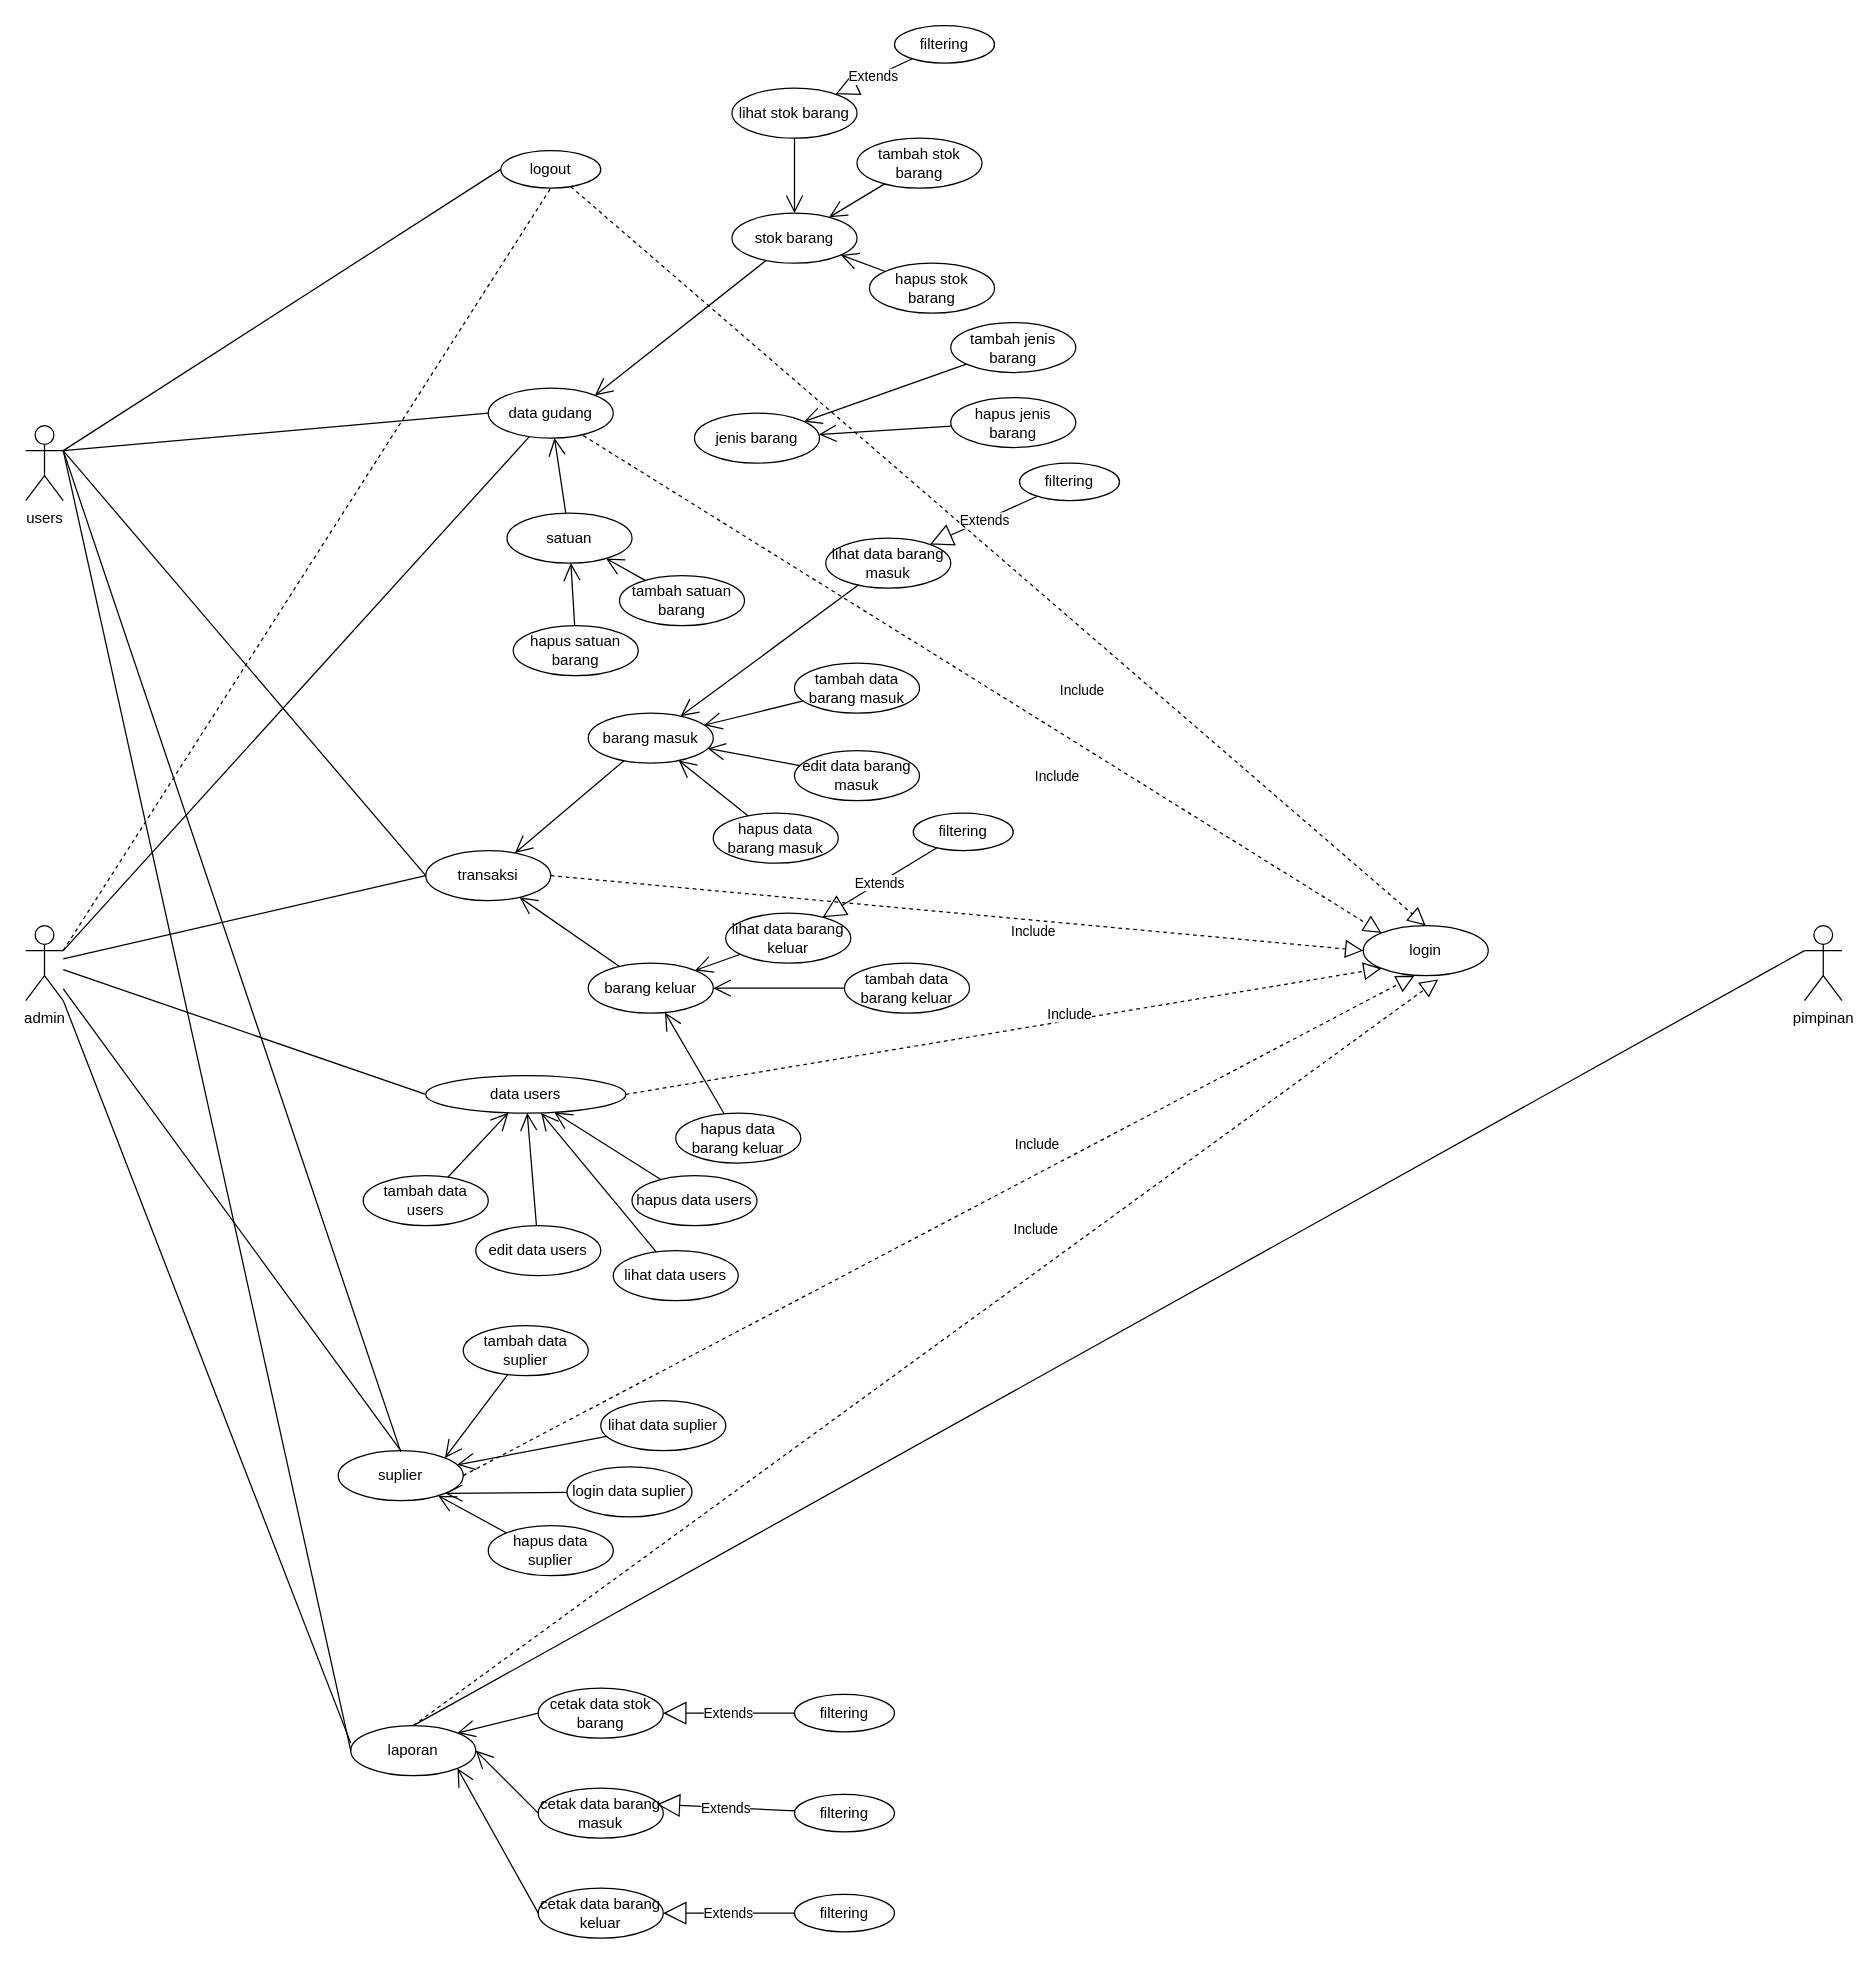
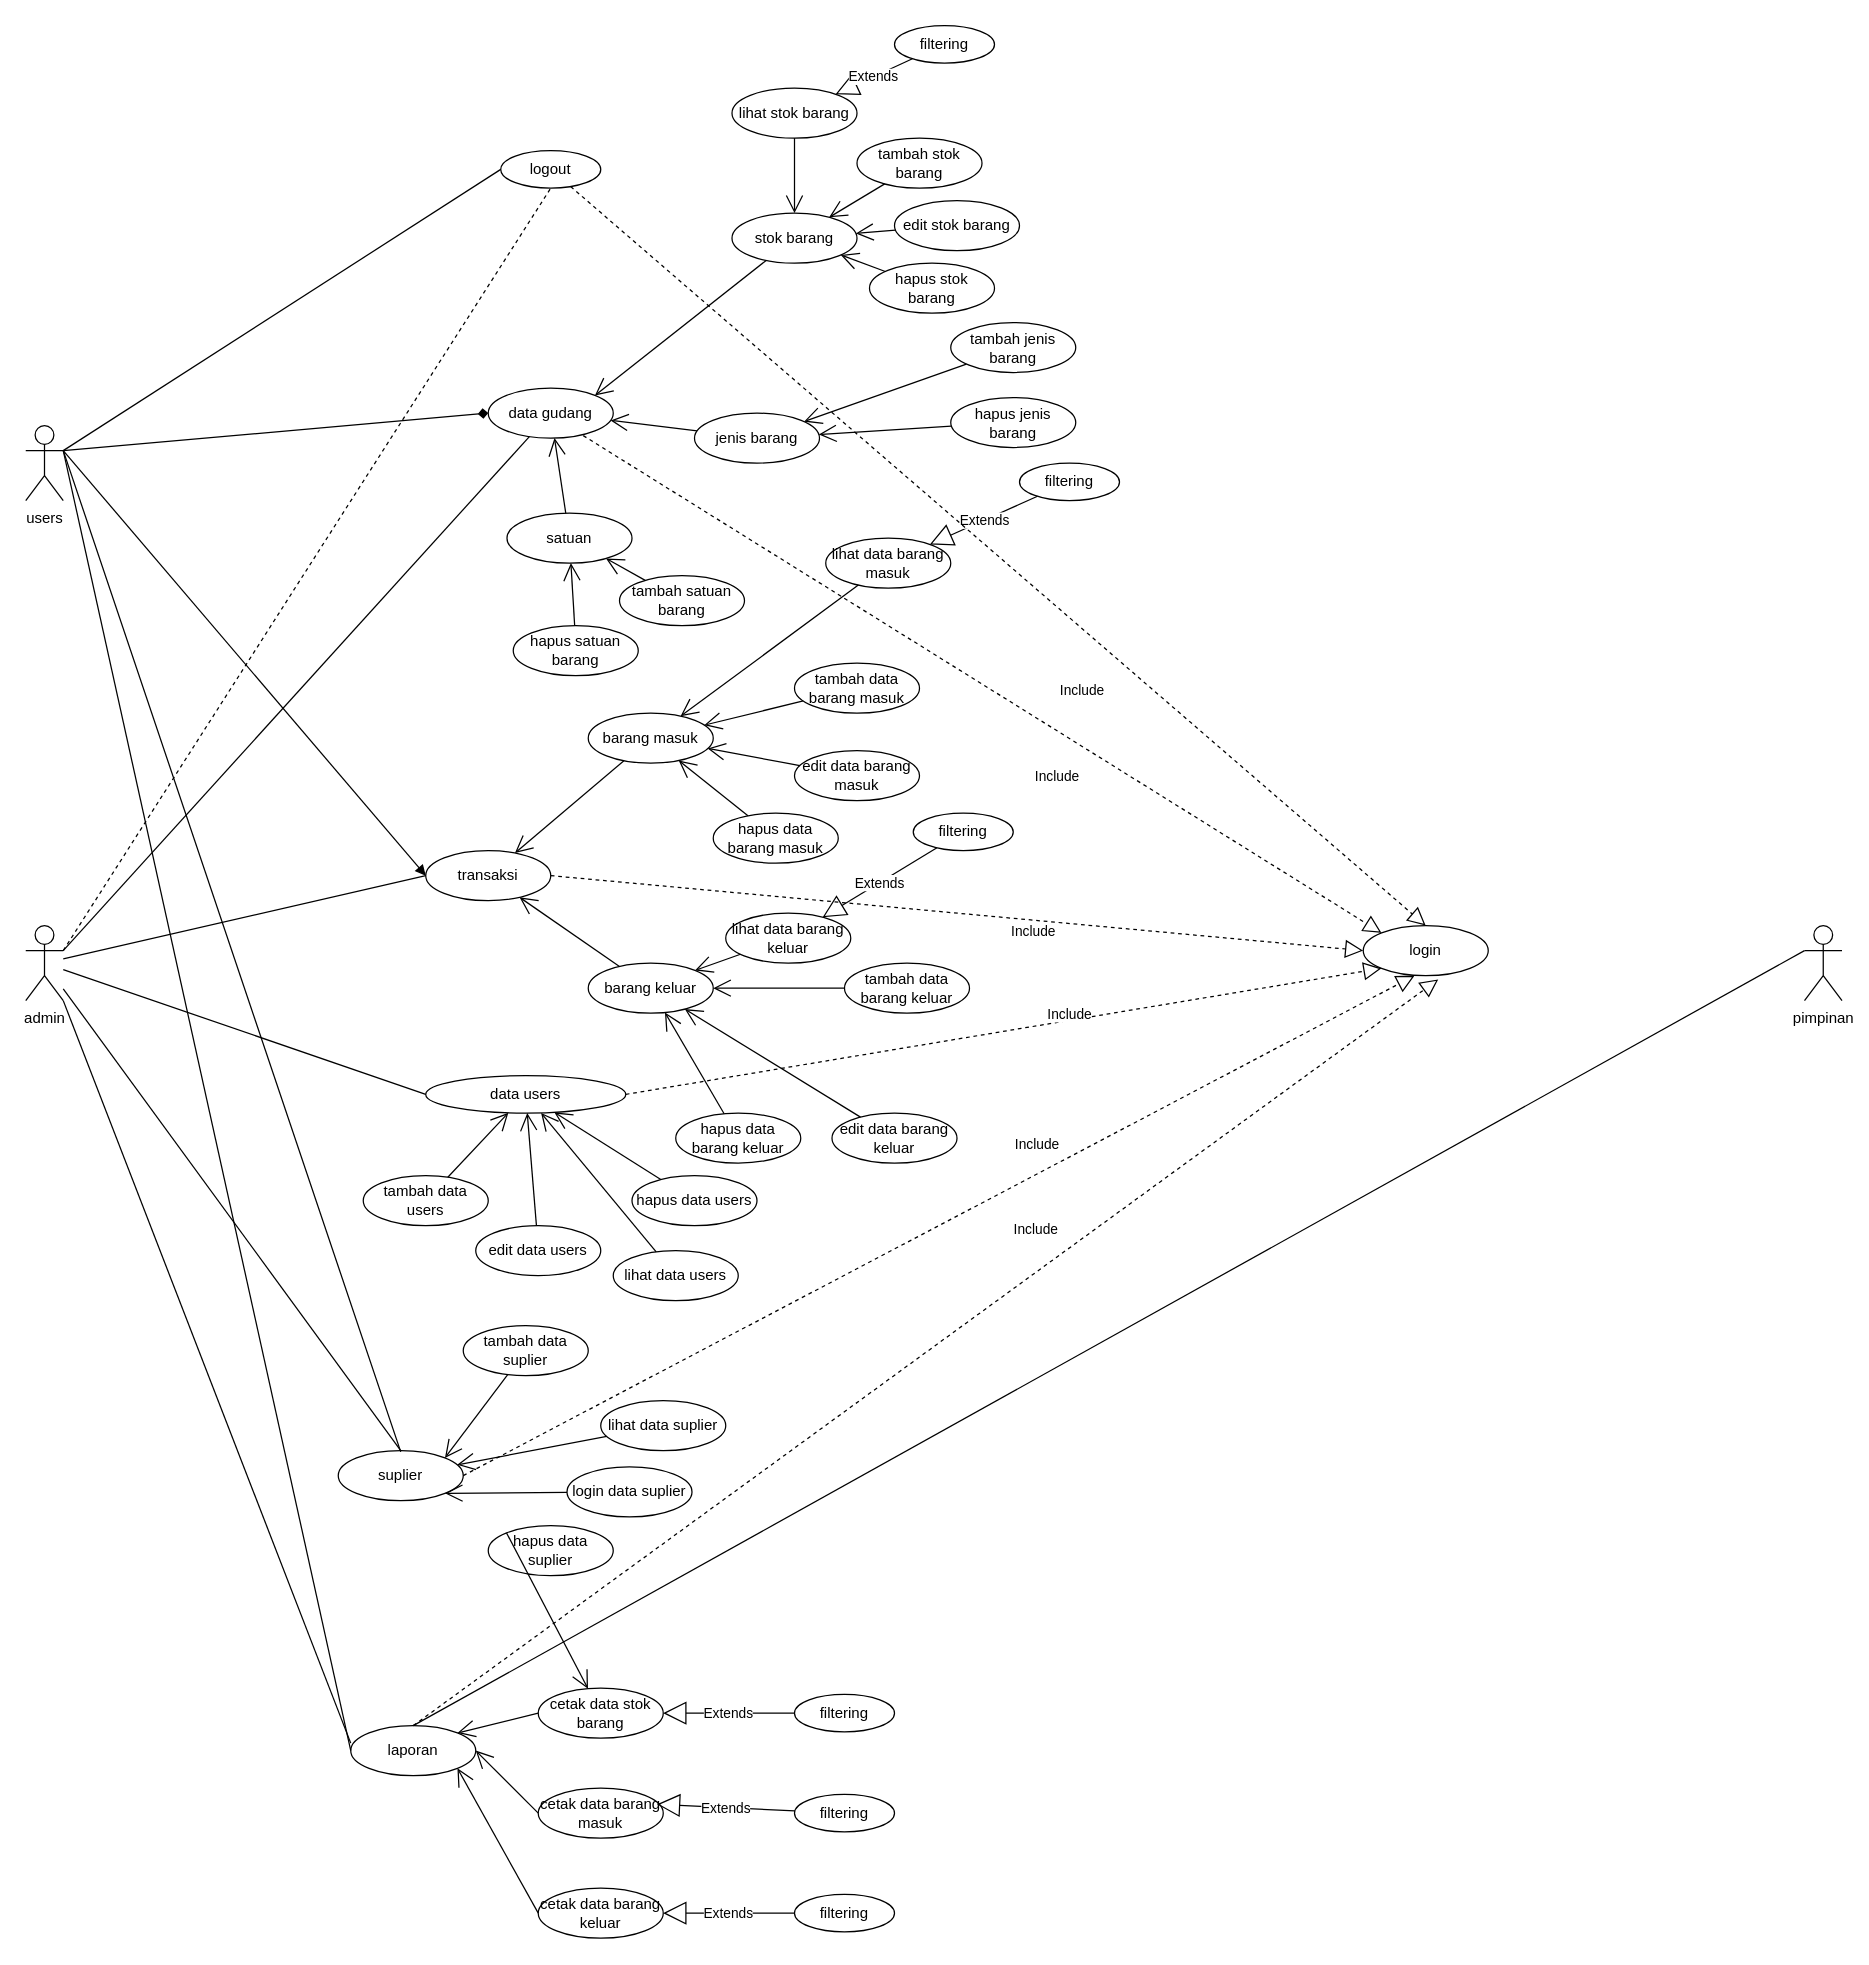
none -> (957, 226)
none -> (877, 232)
(482, 414) -> (478, 414)
none -> (655, 426)
(420, 870) -> (418, 866)
none -> (774, 1064)
none -> (894, 1138)
(474, 1515) -> (547, 1610)
